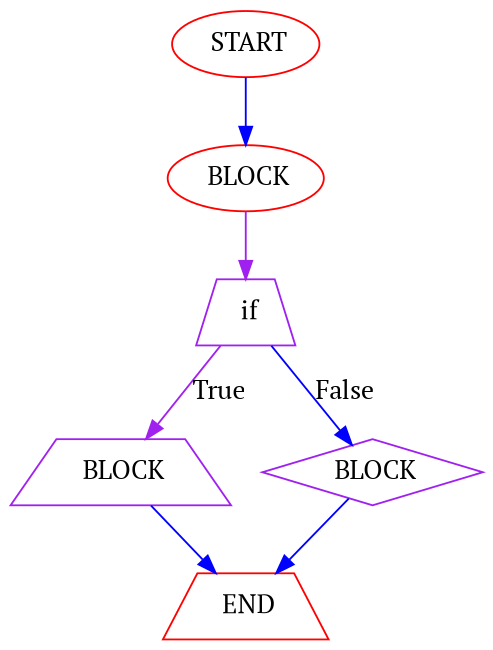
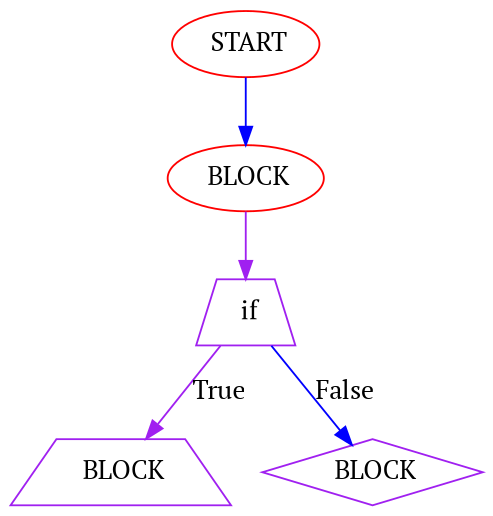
(246, 606) -> none
